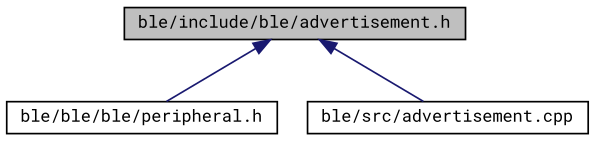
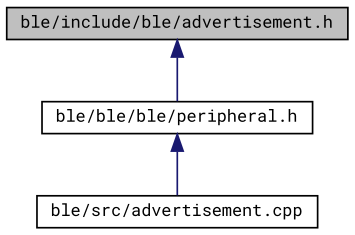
(379, 75) -> (177, 173)
